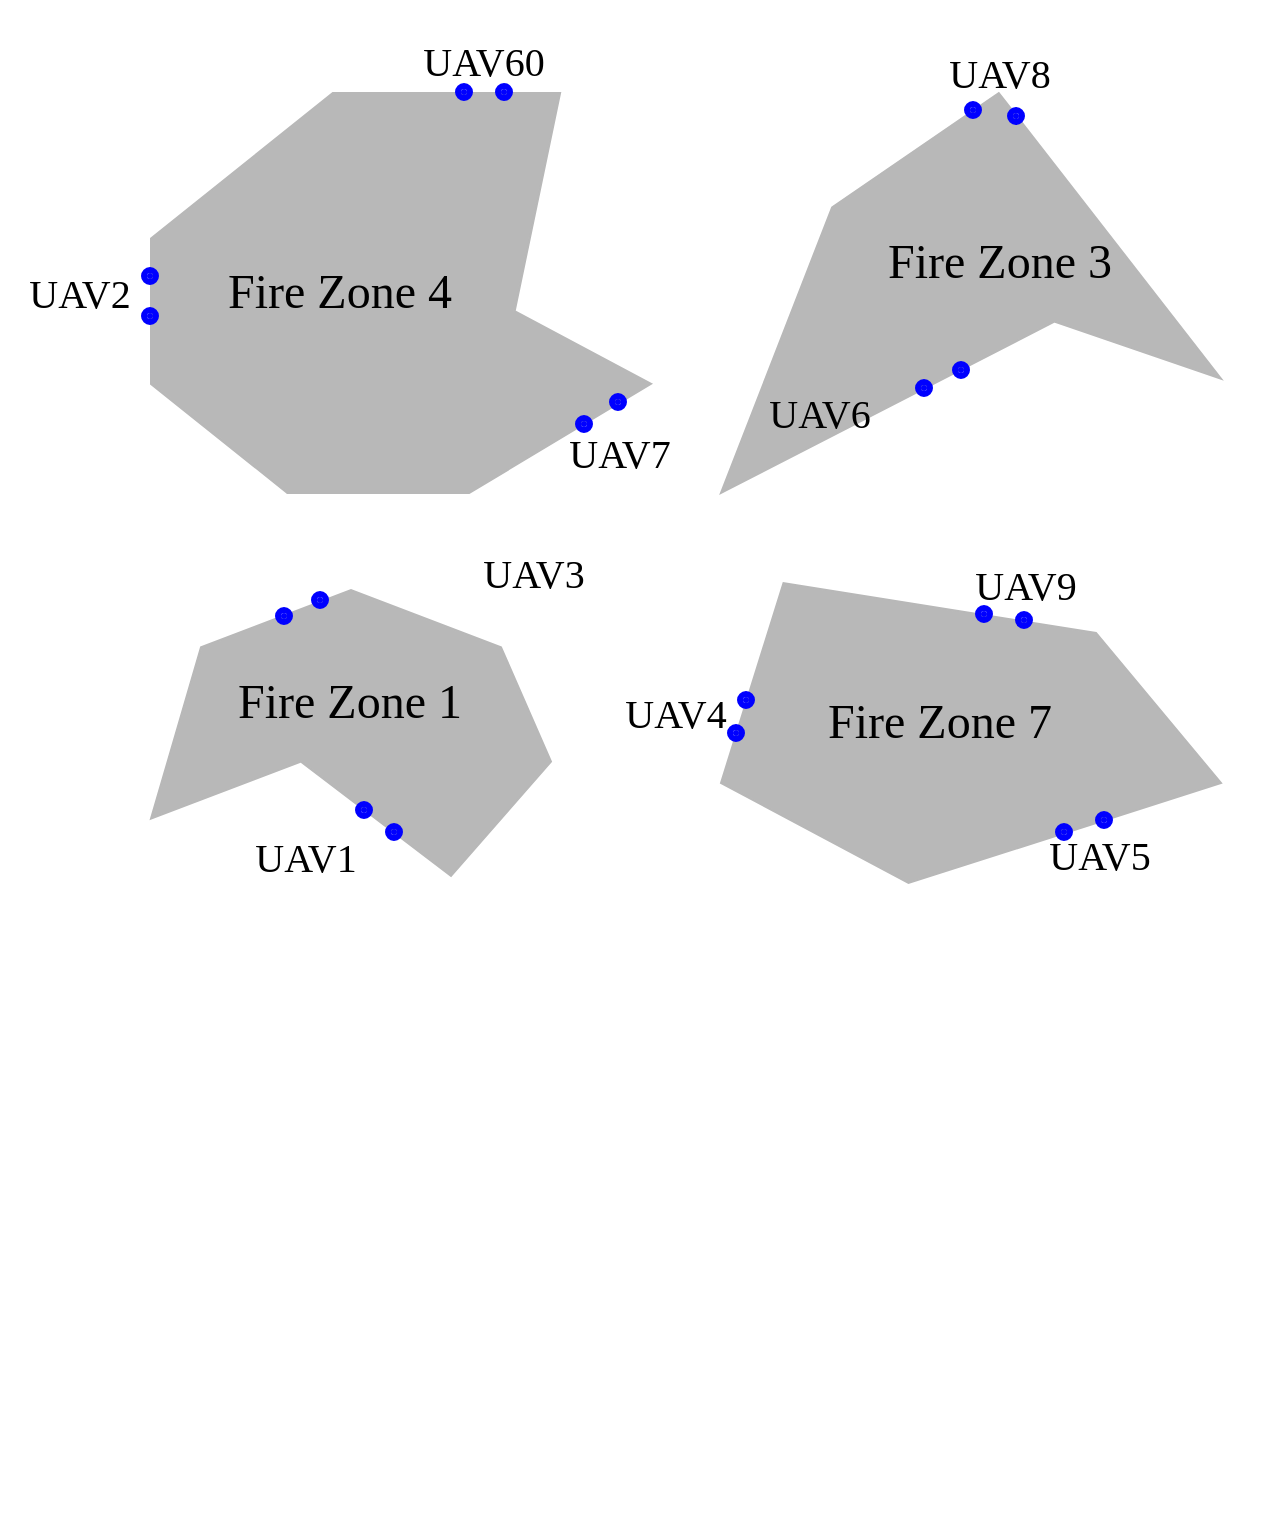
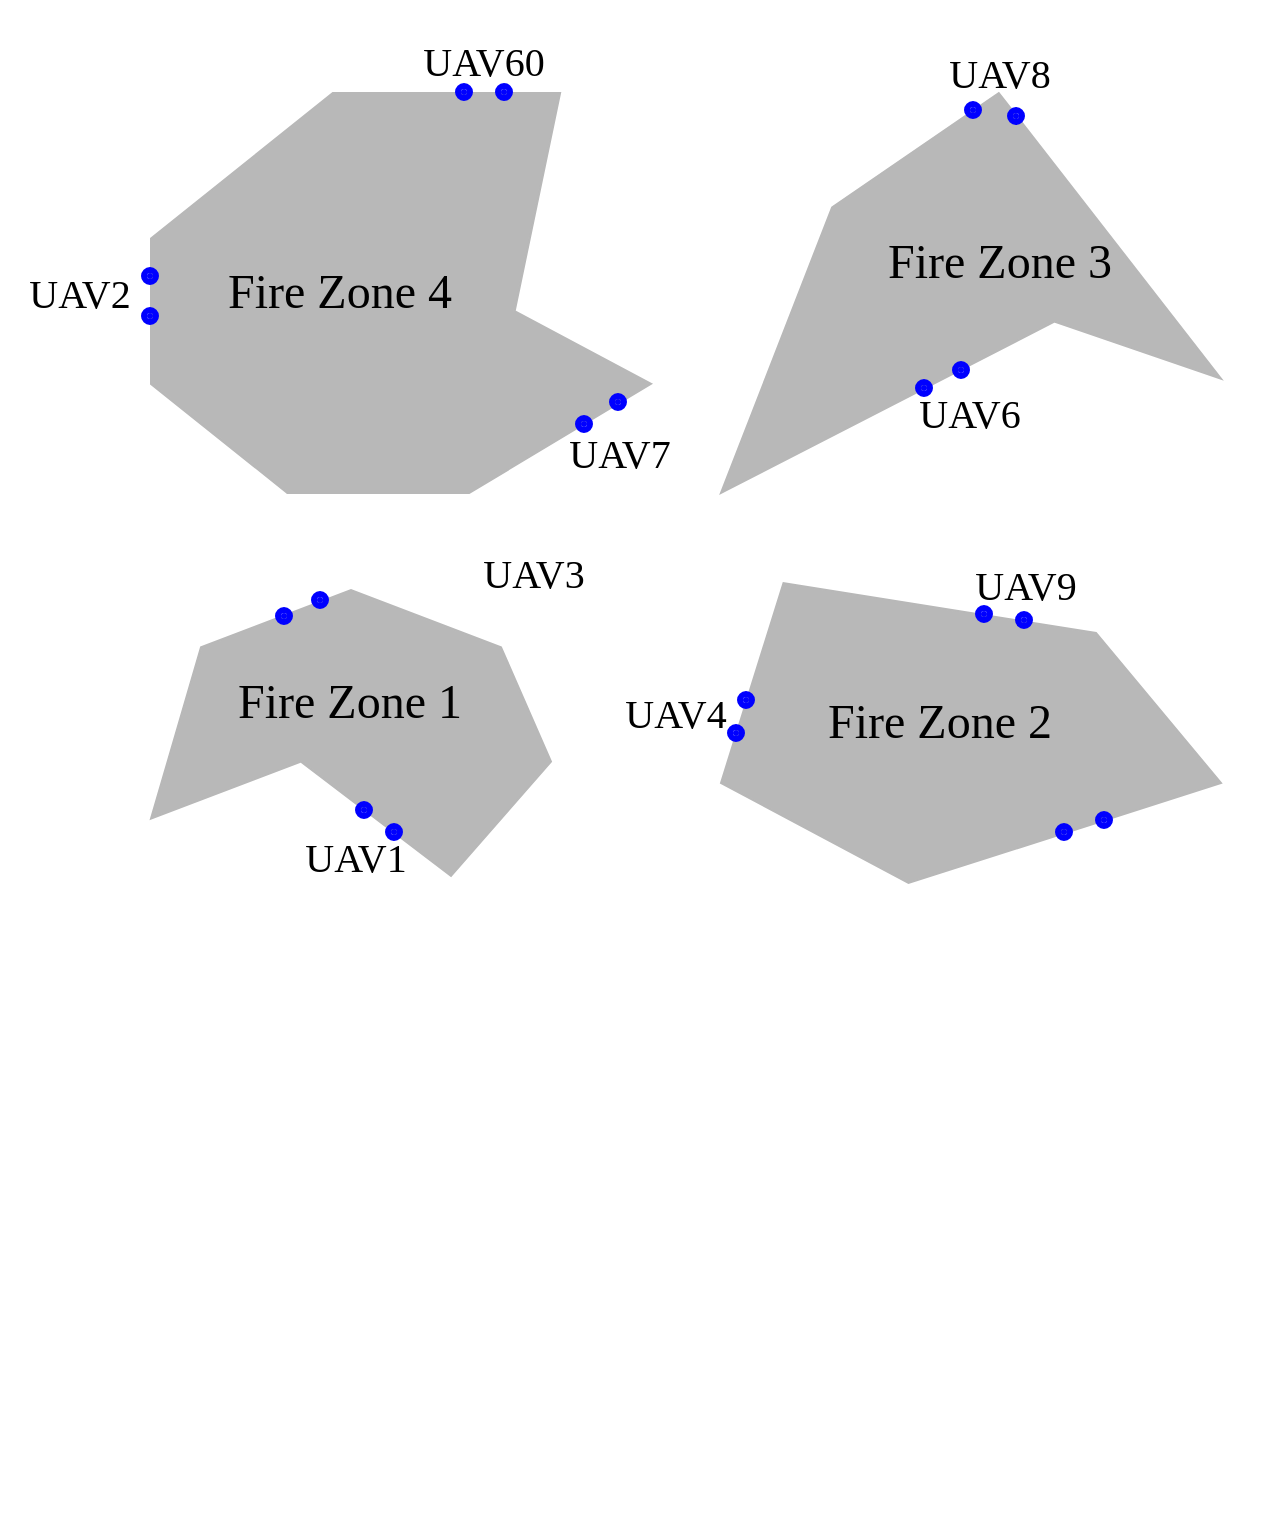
(821, 413) -> (971, 413)
(941, 723) -> (941, 723)
(1101, 855) -> none
(307, 857) -> (357, 857)
